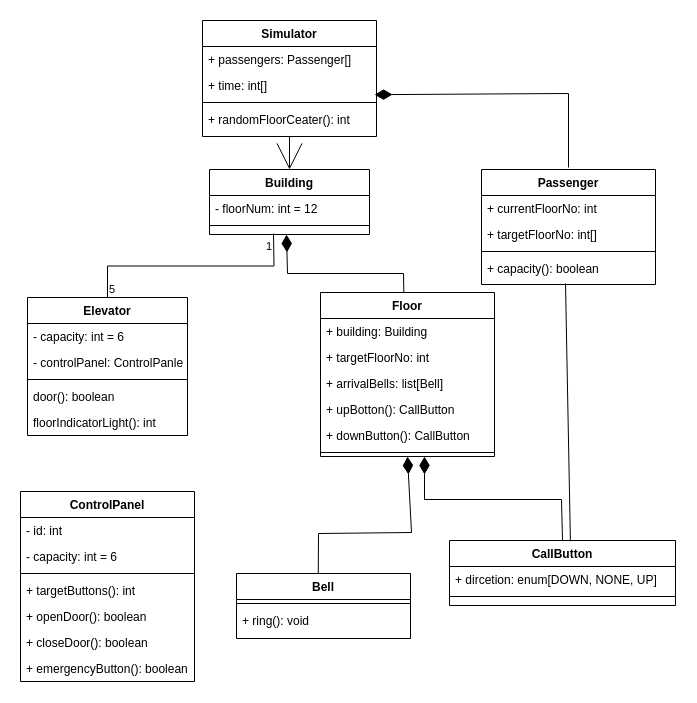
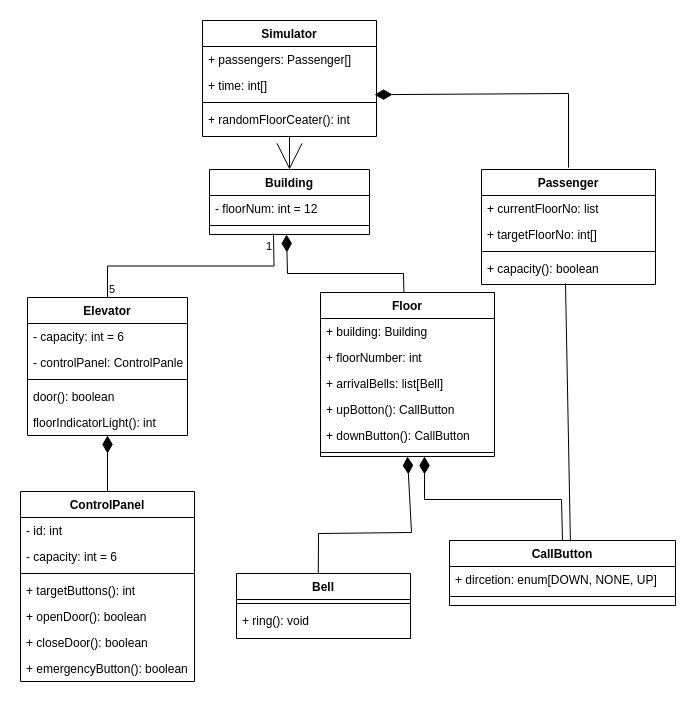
(550, 209) -> (552, 209)
(385, 358) -> (379, 358)
none -> (108, 472)
